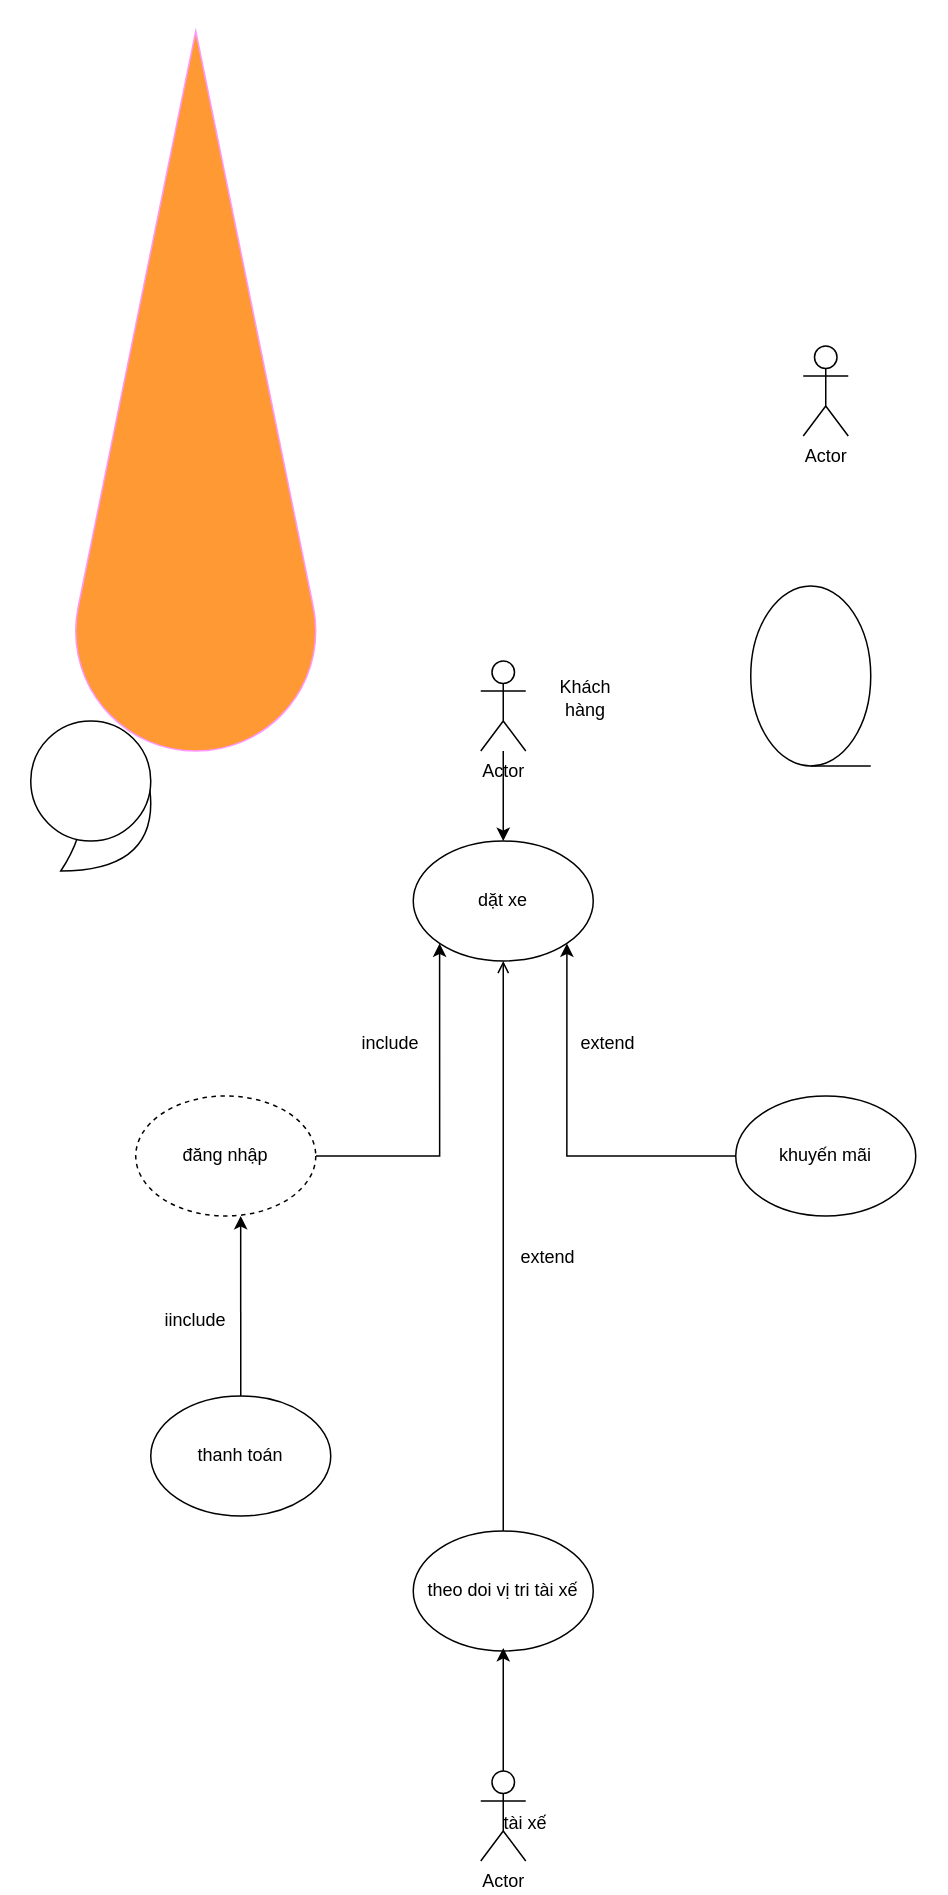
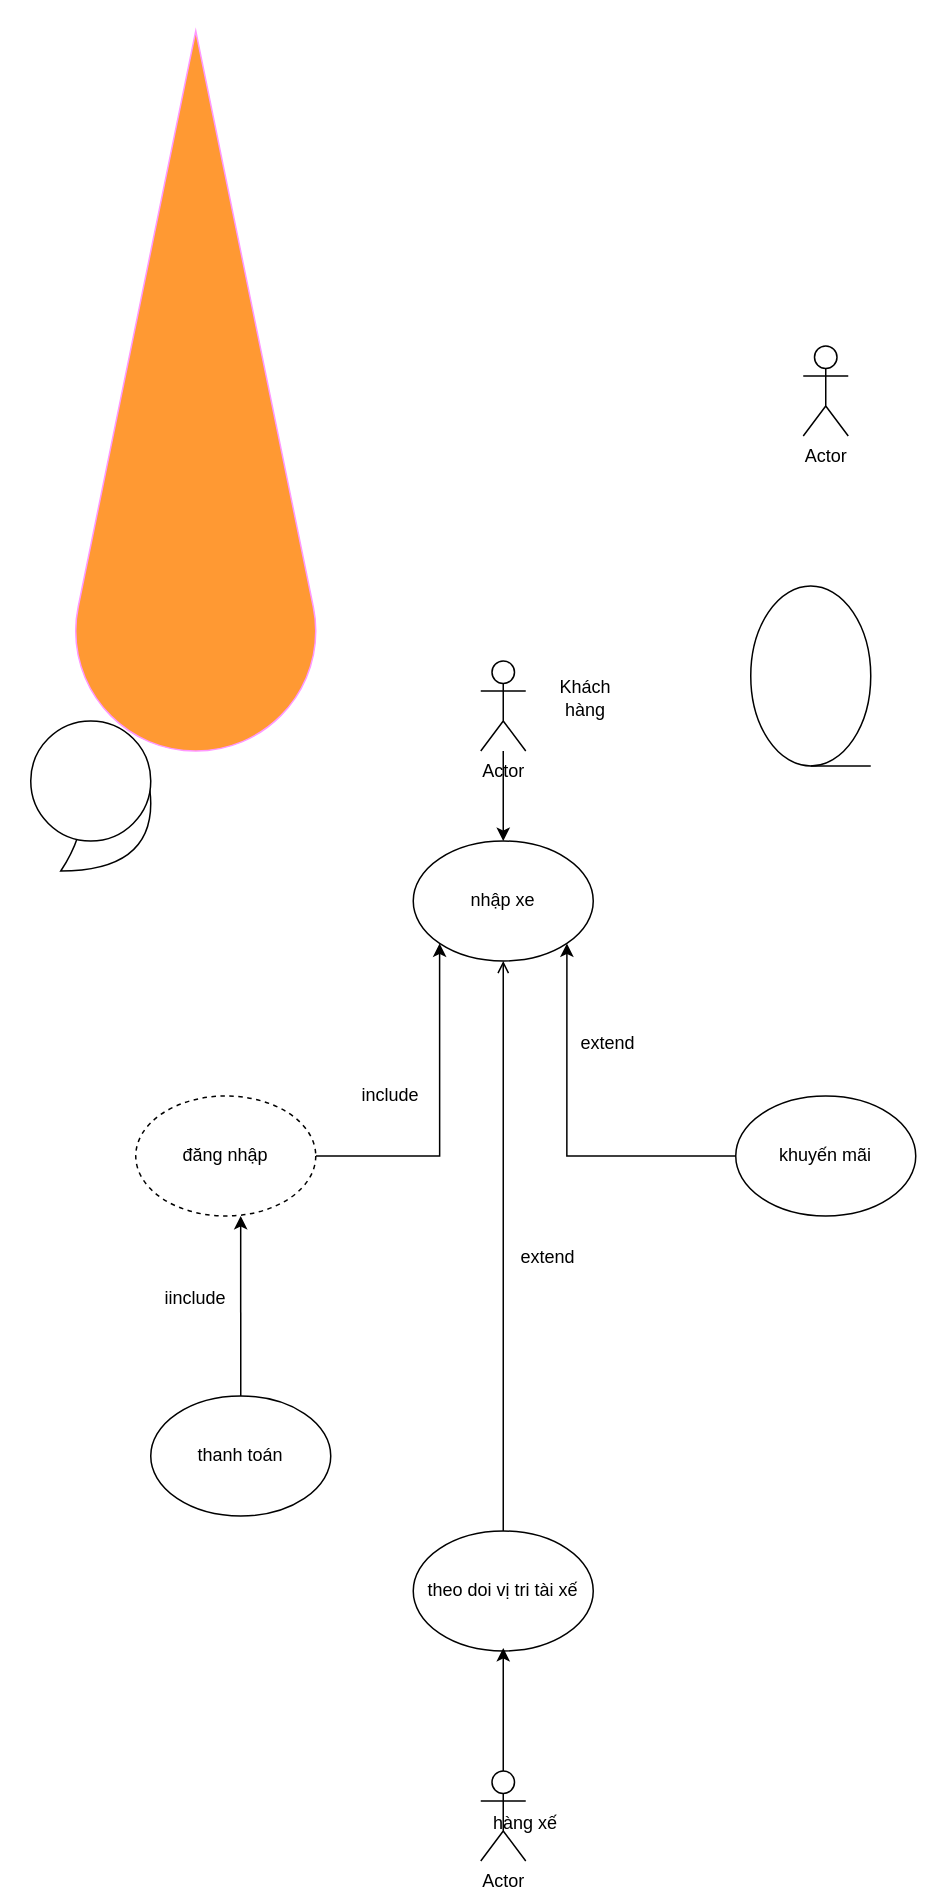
(503, 901) -> (503, 901)
(391, 1043) -> (391, 1096)
(196, 1321) -> (196, 1298)
(526, 1823) -> (526, 1823)
